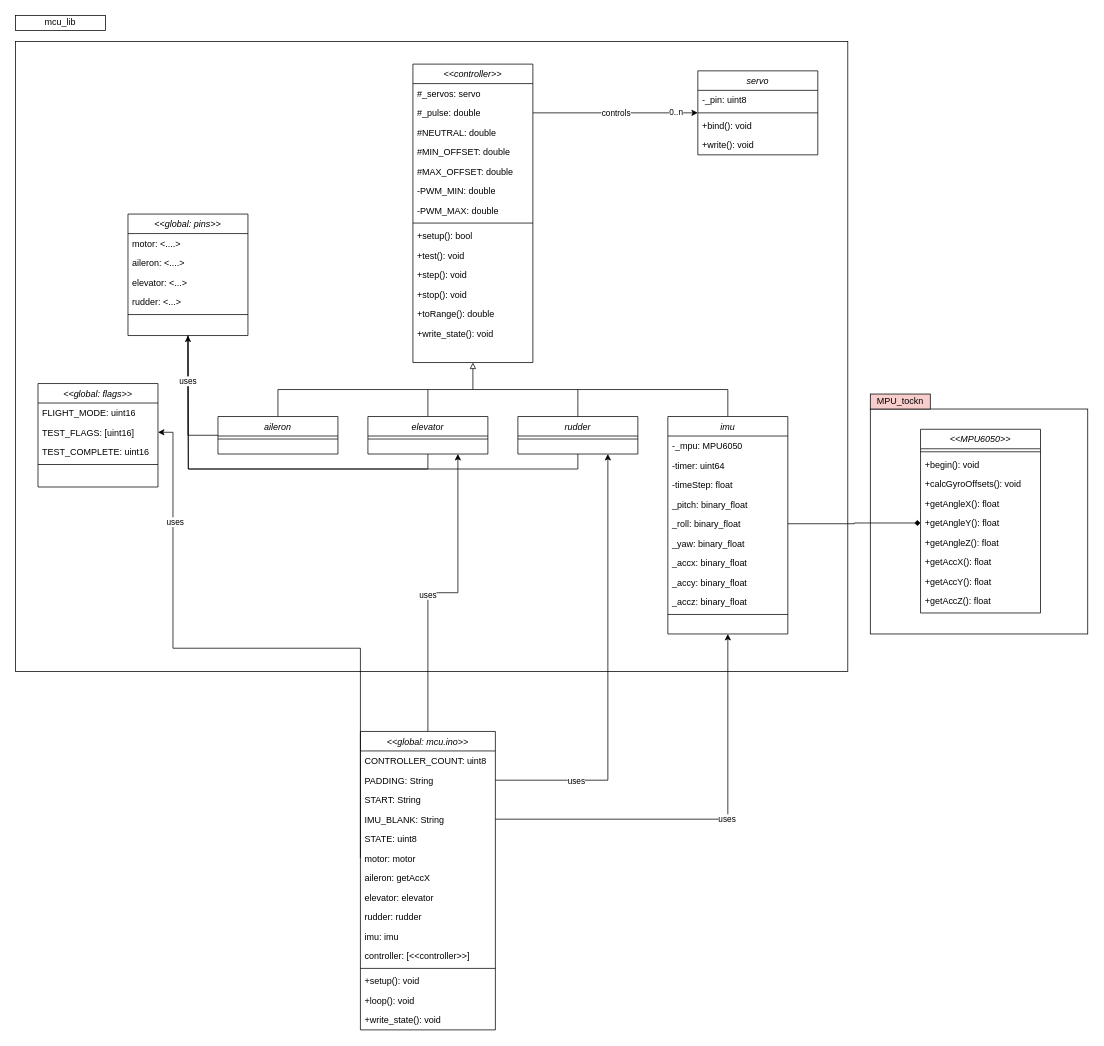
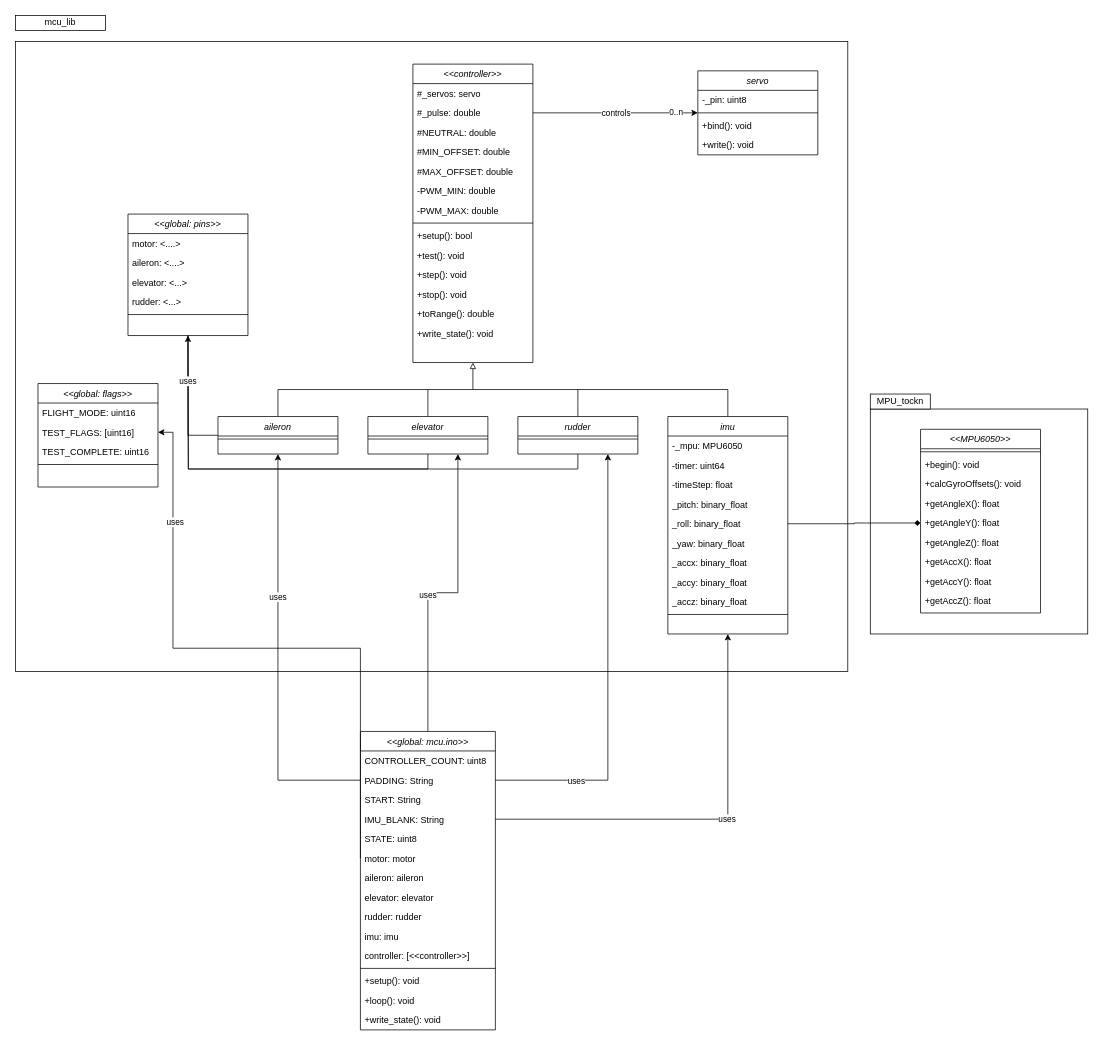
(900, 402) -> (900, 402)
none -> (317, 780)
(400, 878) -> (398, 878)
